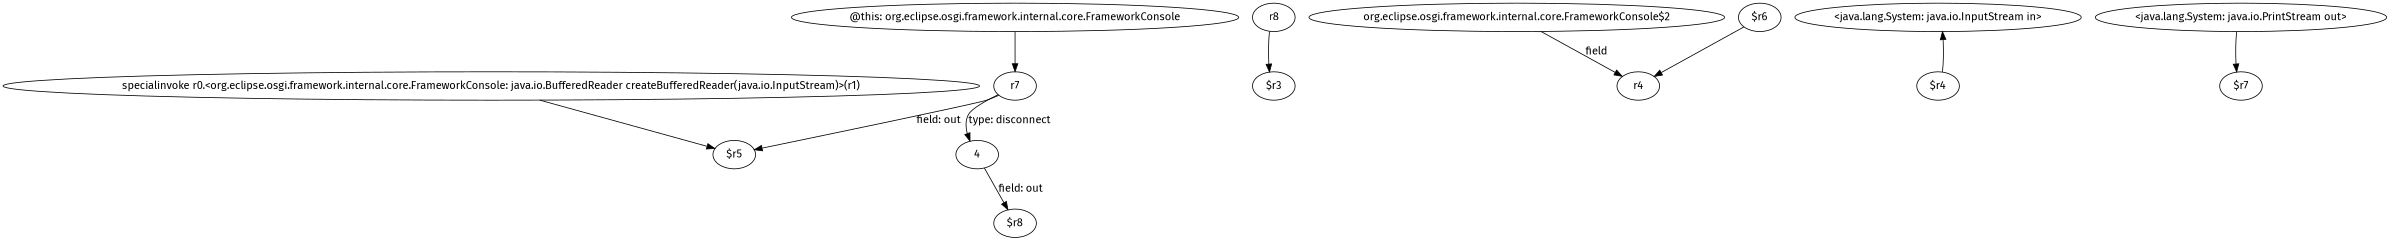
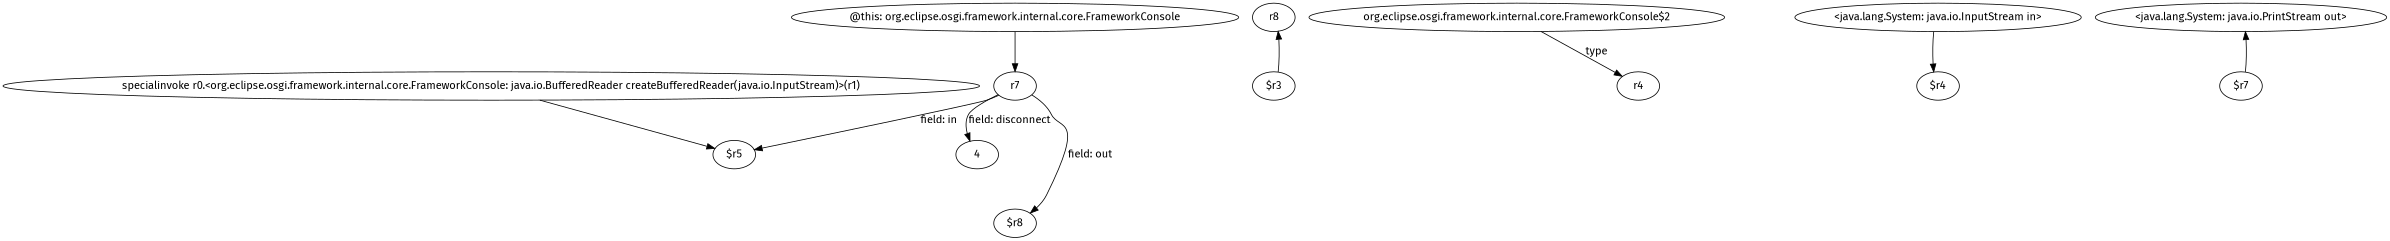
(1760, 17) -> none
(1269, 48) -> (1279, 56)
(2236, 48) -> (2246, 56)
(1596, 52) -> (1596, 52)
(1943, 56) -> (1933, 48)
(939, 120) -> (939, 120)
(1010, 120) -> (1010, 120)
(994, 185) -> (1066, 148)
